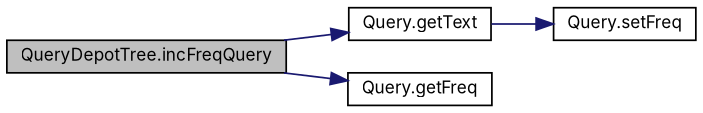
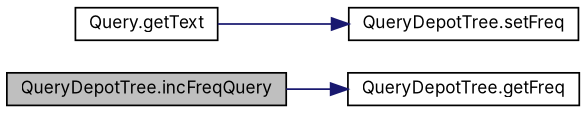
(625, 24) -> (464, 24)
(308, 37) -> none
(420, 89) -> (464, 89)
